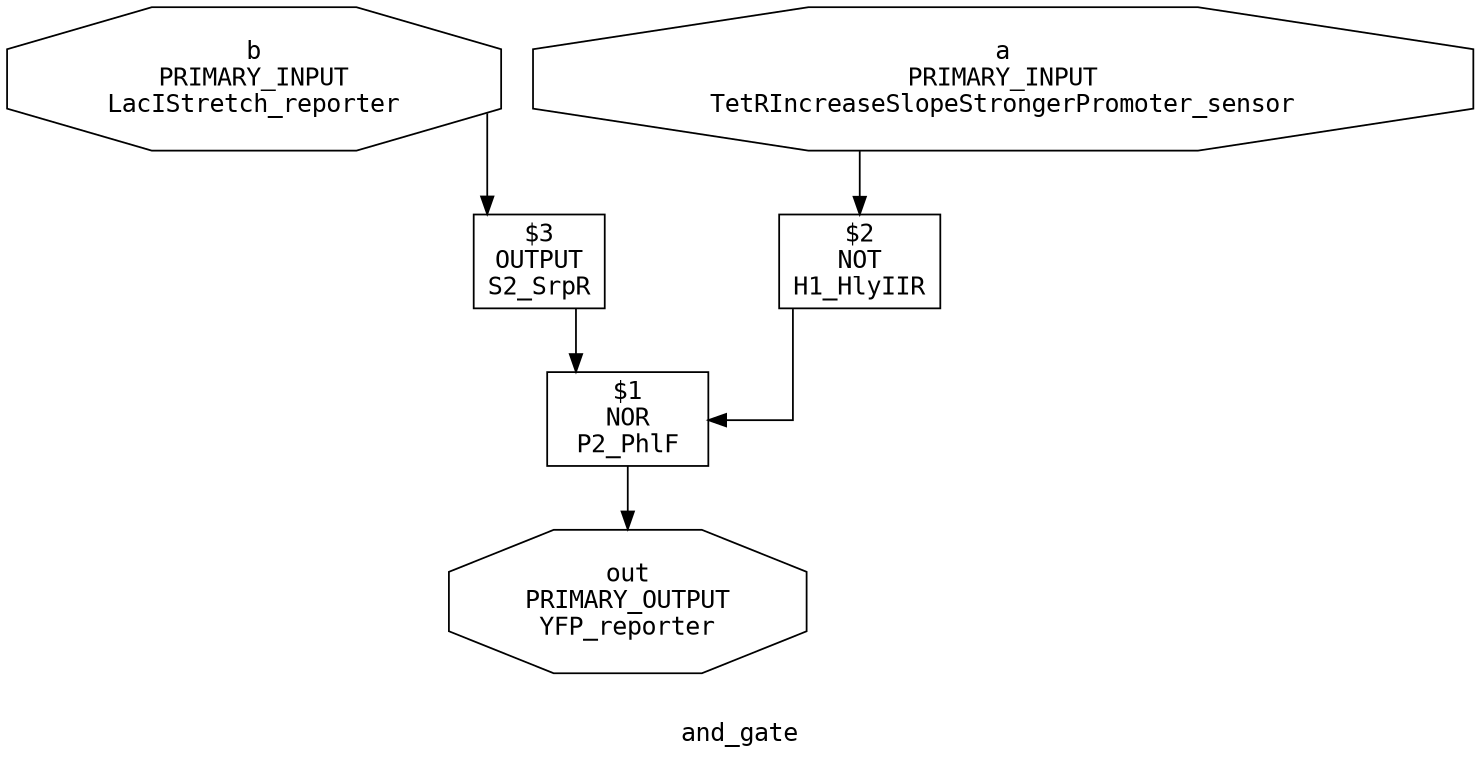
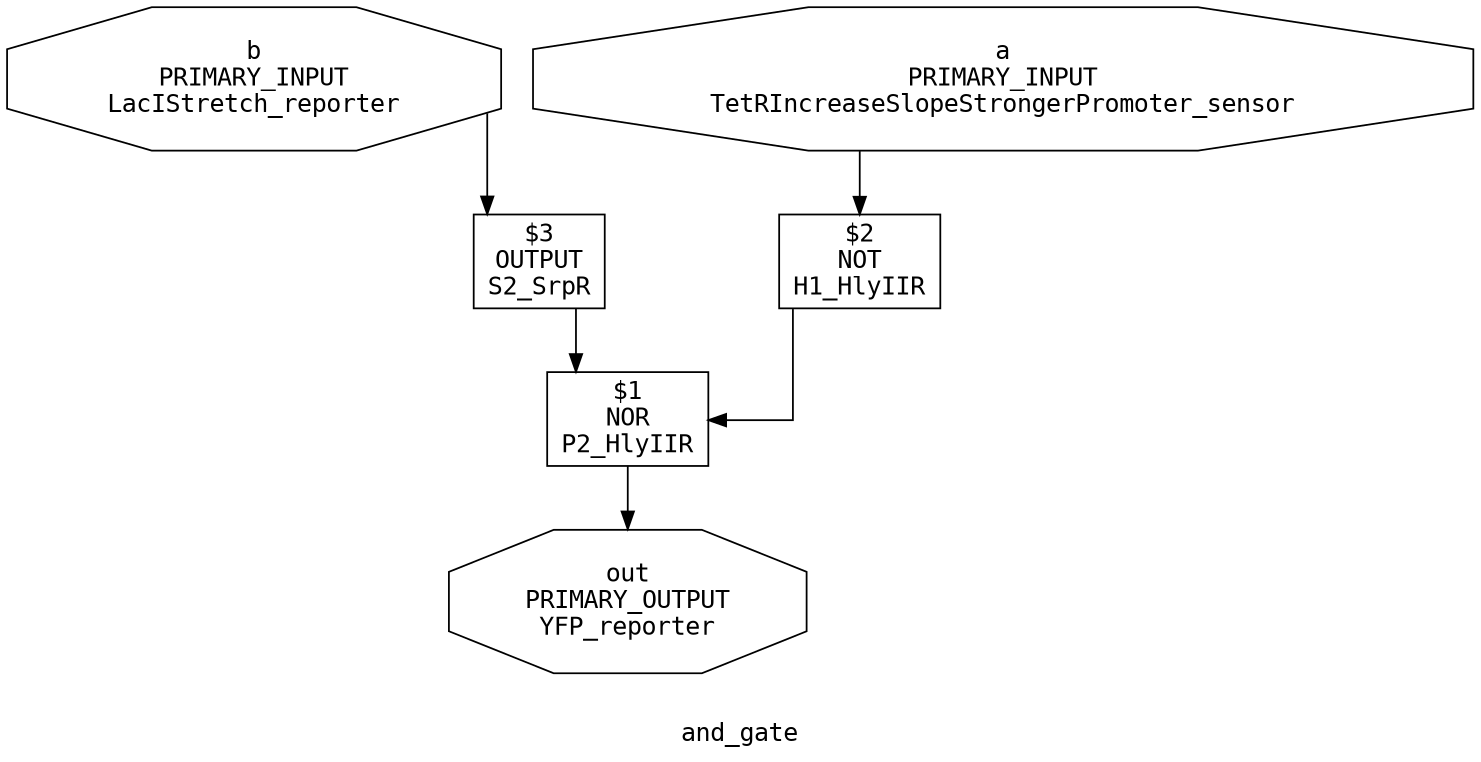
(628, 419) -> (628, 419)
